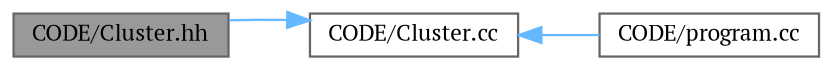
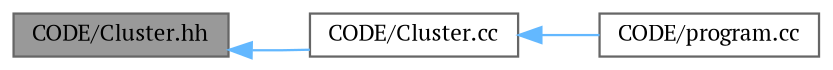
(258, 20) -> (281, 50)
